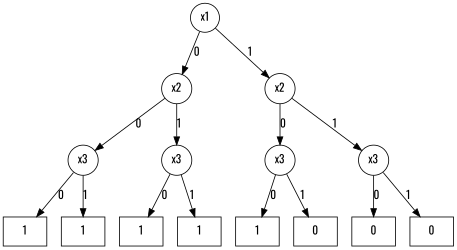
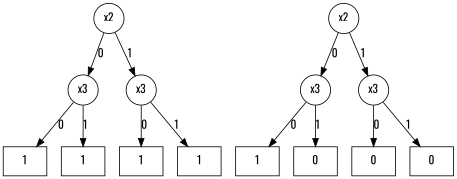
(205, 18) -> none
